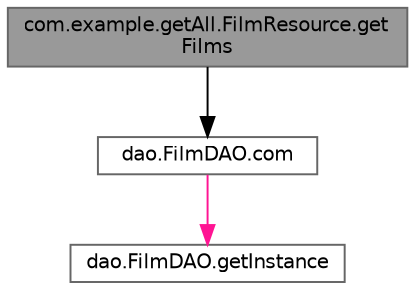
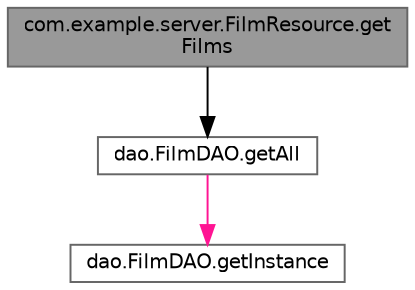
(208, 37) -> (208, 37)
(208, 156) -> (208, 156)
